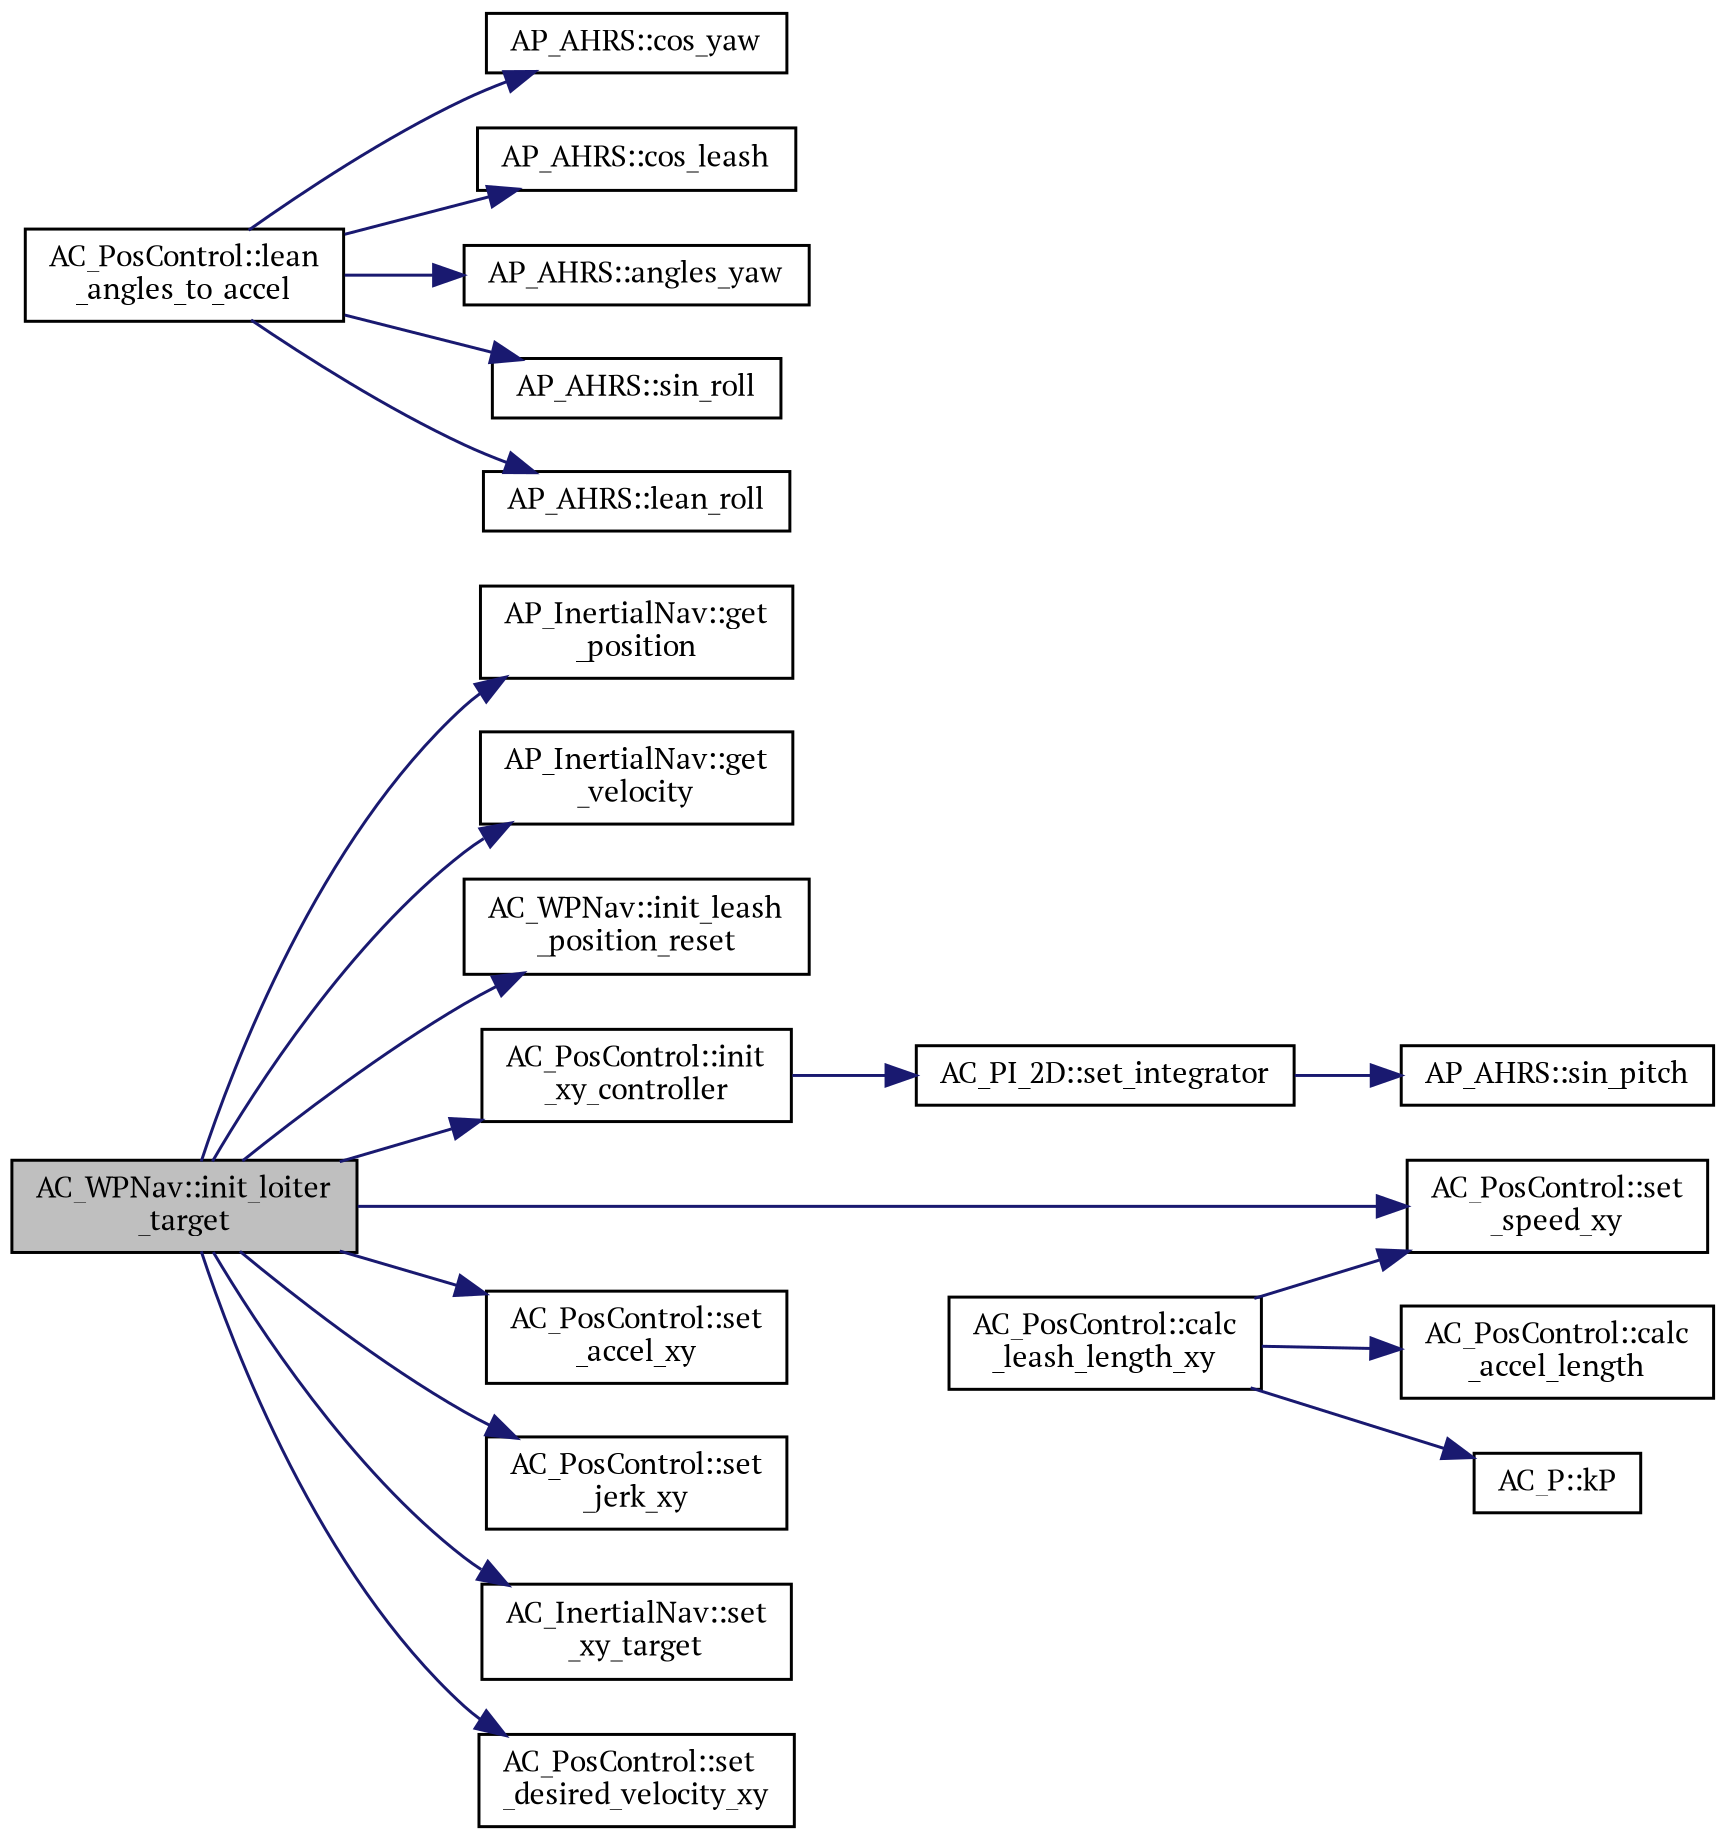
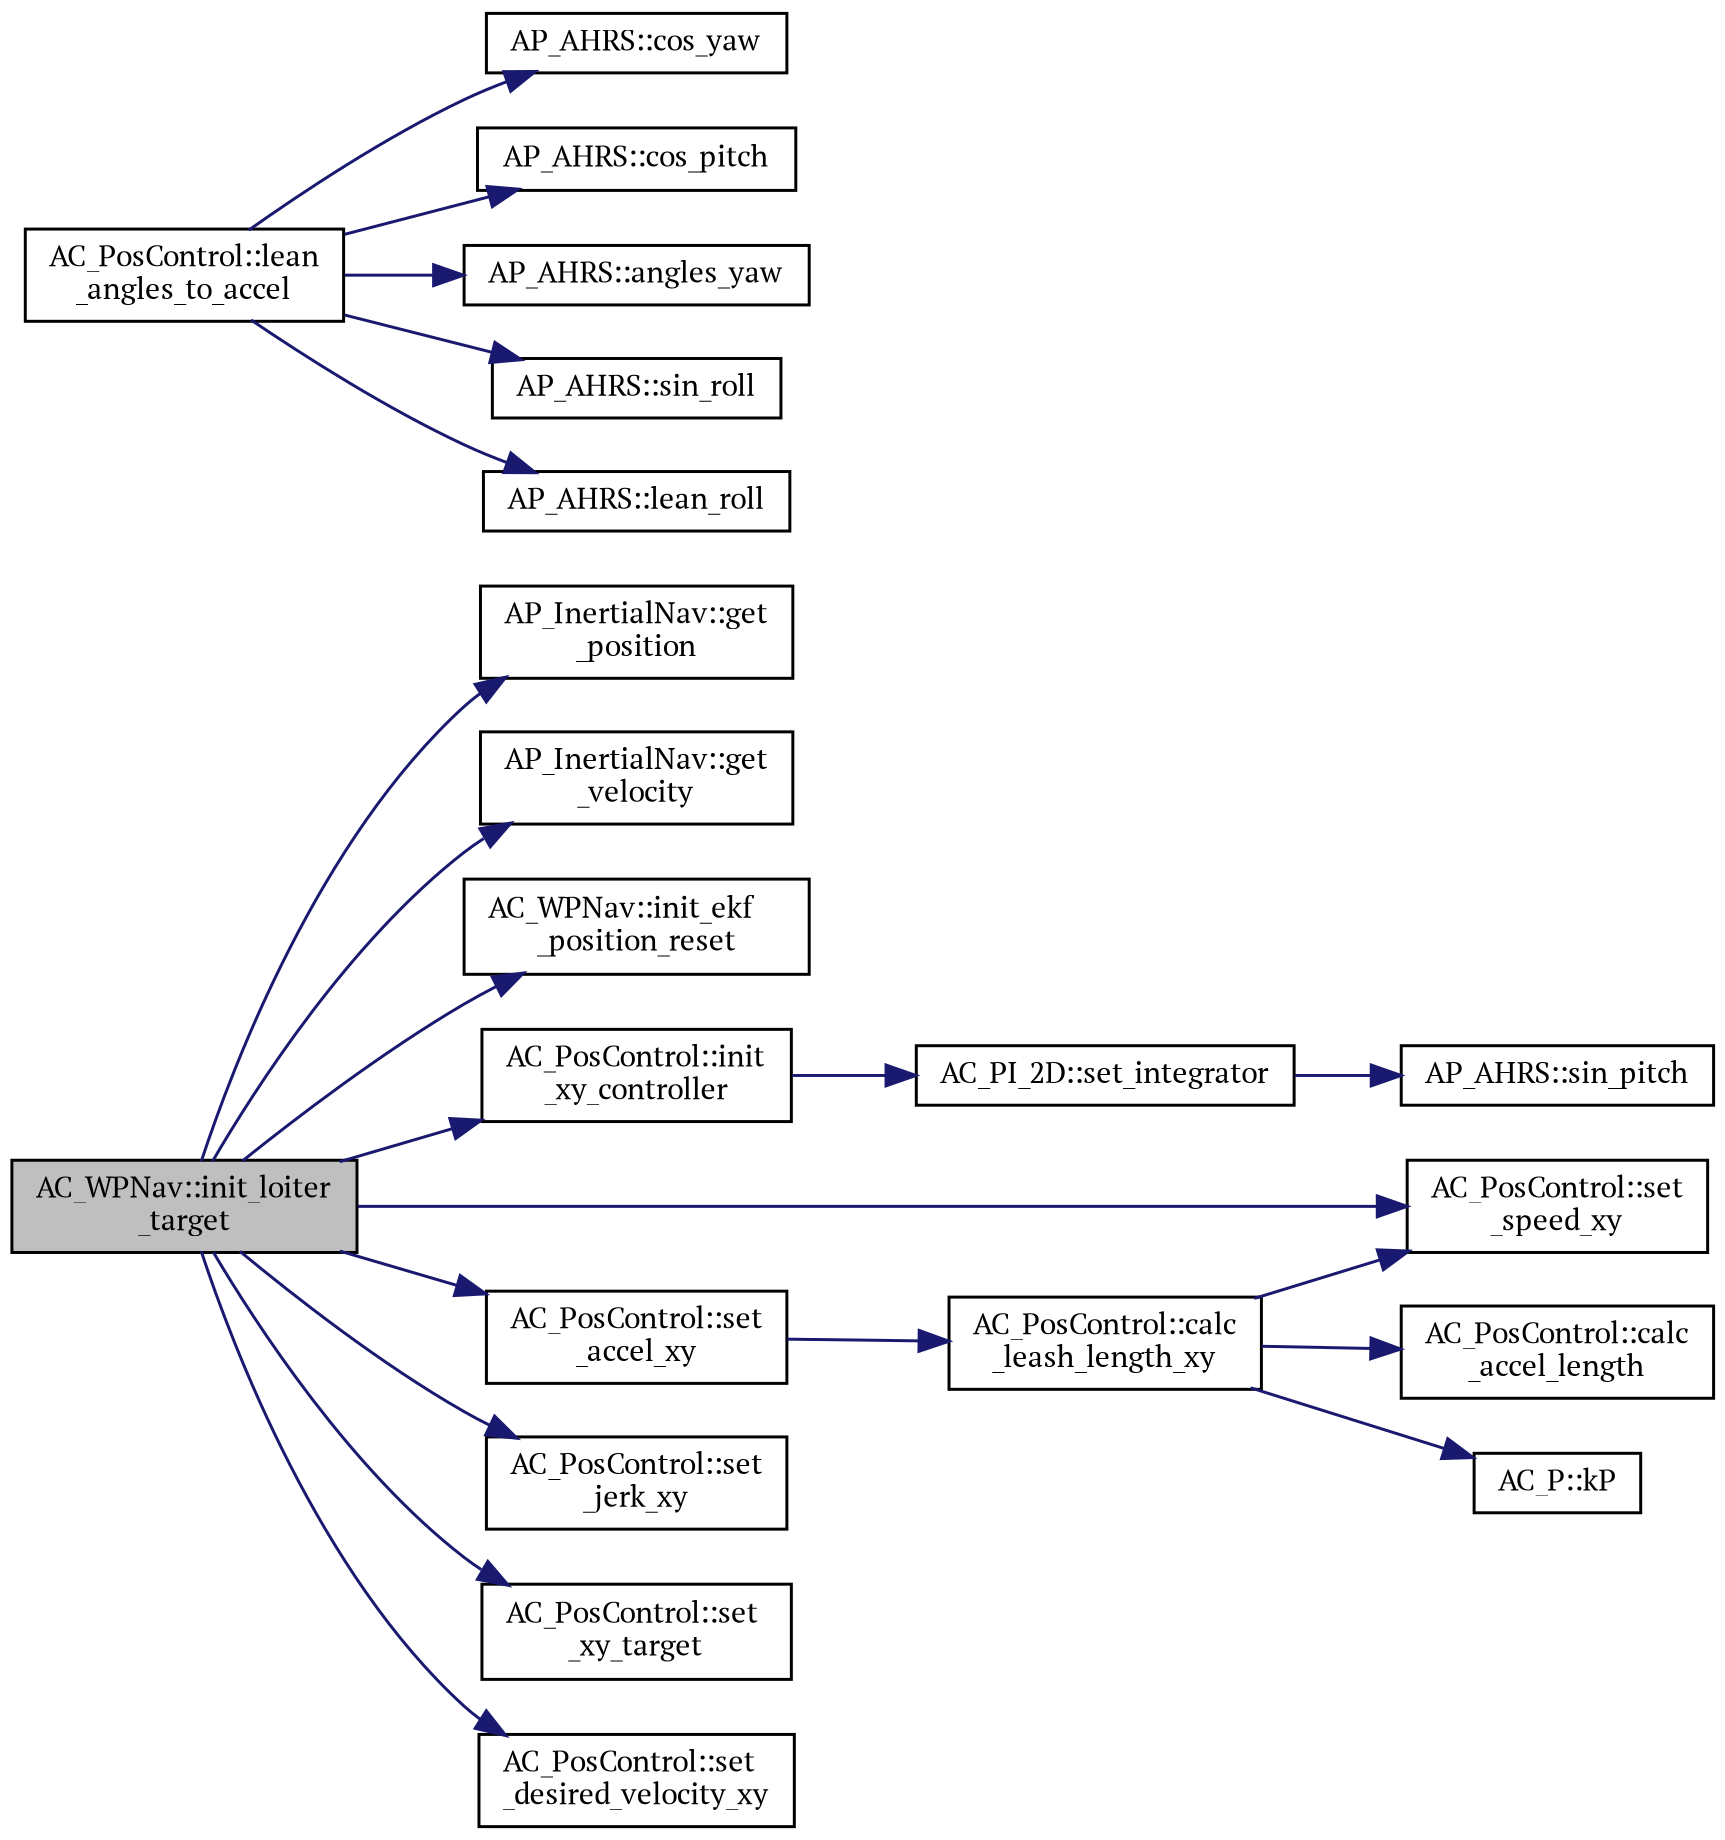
(637, 159) -> (637, 159)
(637, 927) -> (637, 927)
none -> (853, 1340)
(637, 1632) -> (637, 1632)
